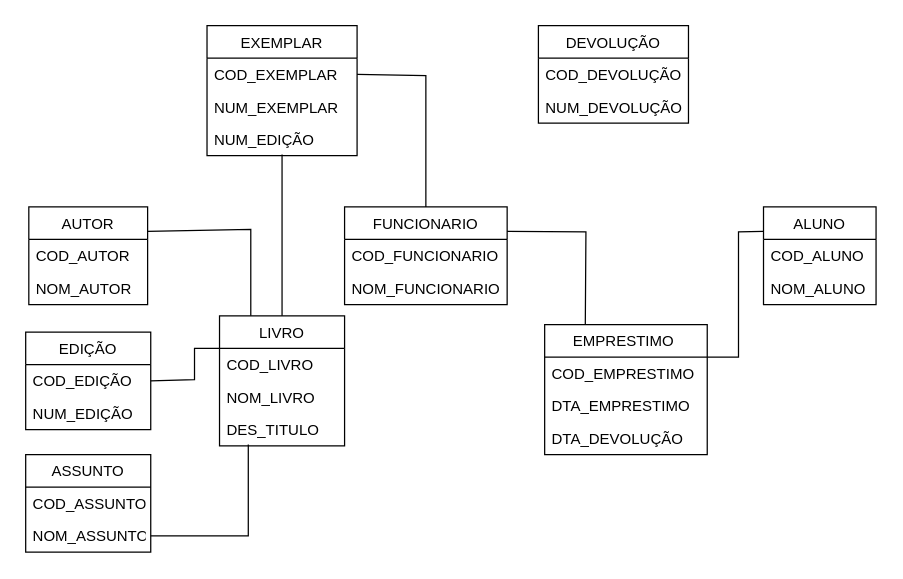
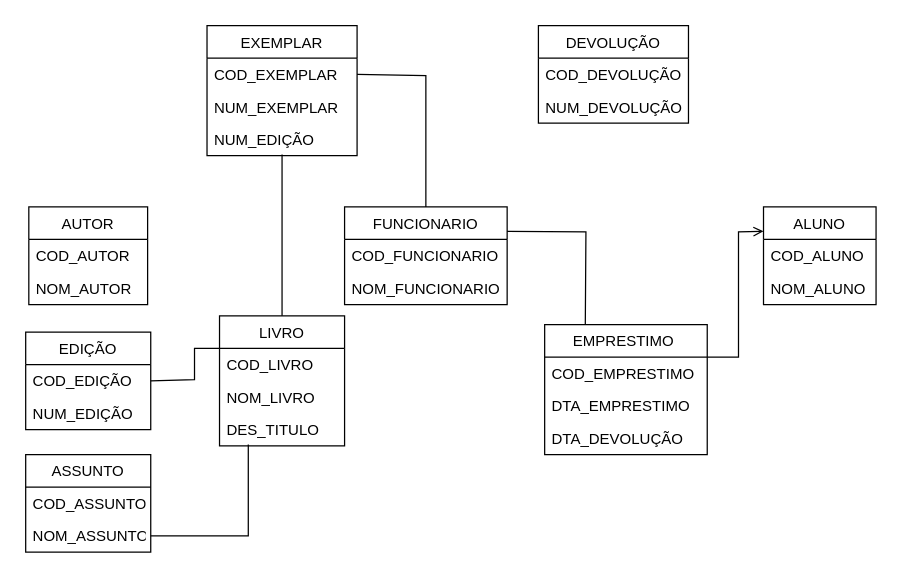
(242, 230) -> none
(756, 231) -> (756, 231)
